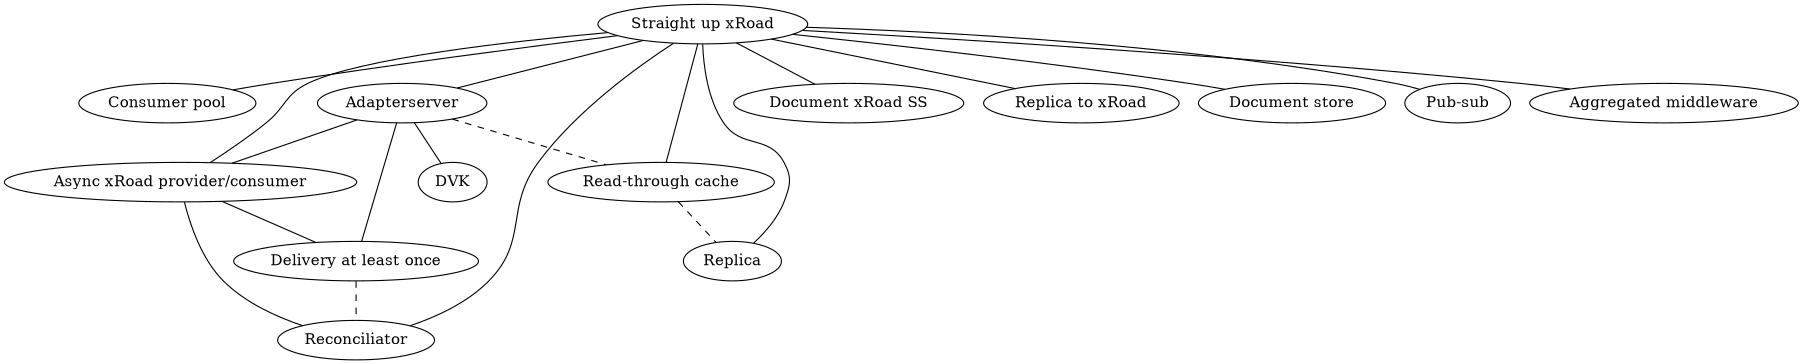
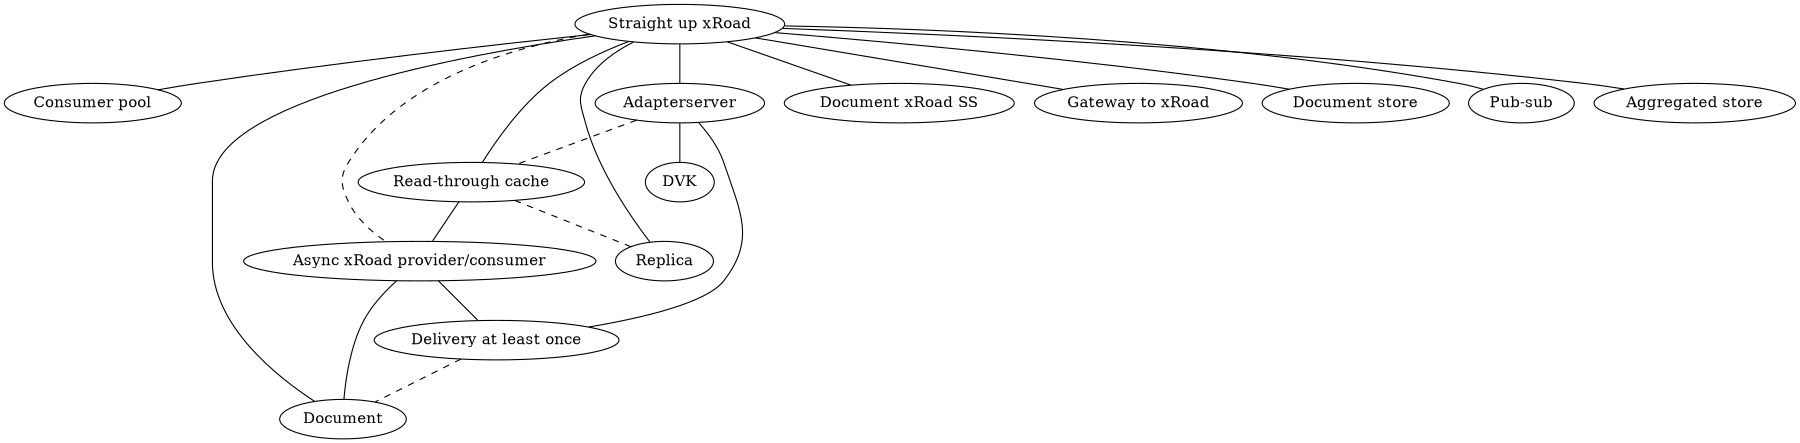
(436, 53) -> (413, 98)
(1081, 103) -> (1138, 103)
(1664, 103) -> (1695, 103)
(294, 142) -> (446, 221)
(356, 340) -> (343, 419)
